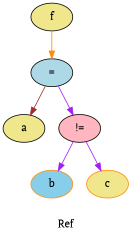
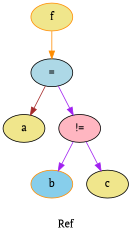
(52, 17) -> (52, 17)
(108, 184) -> (108, 184)
